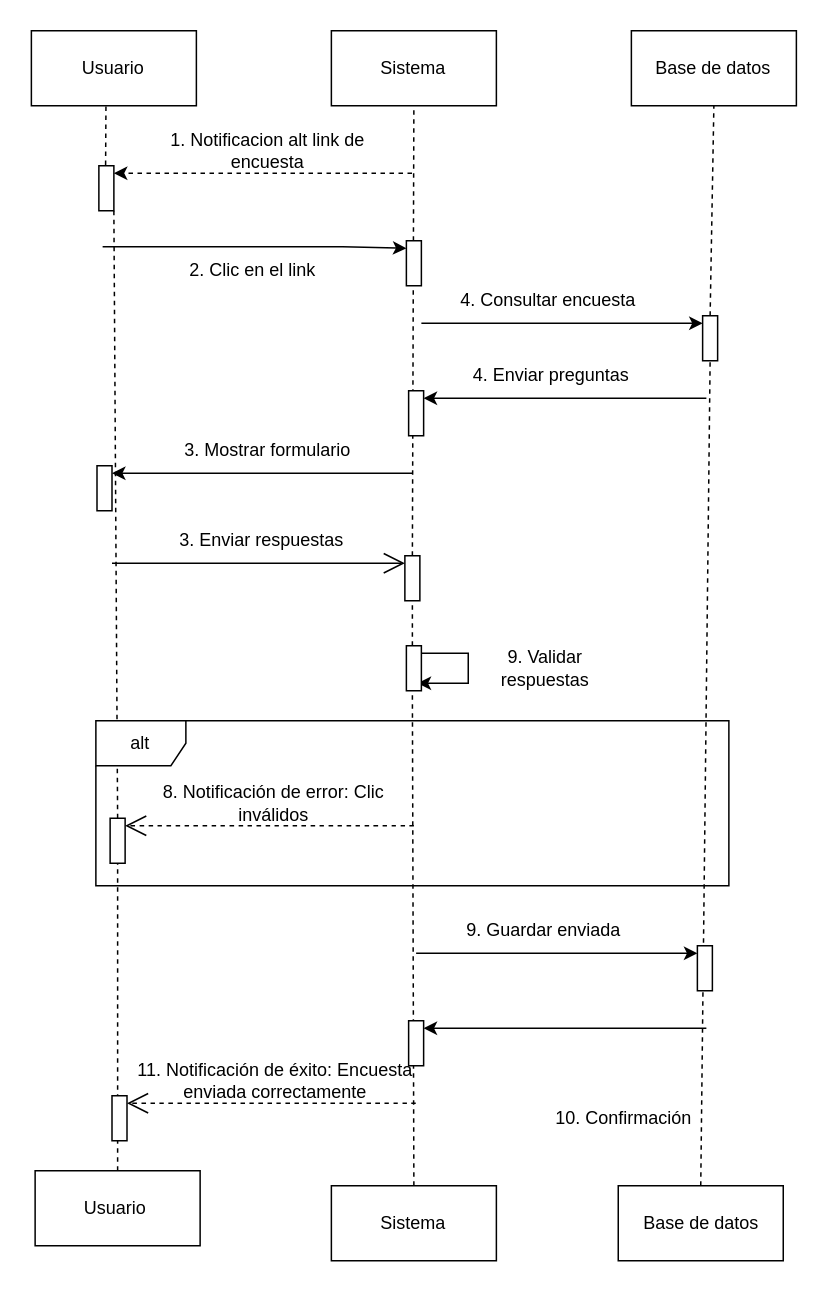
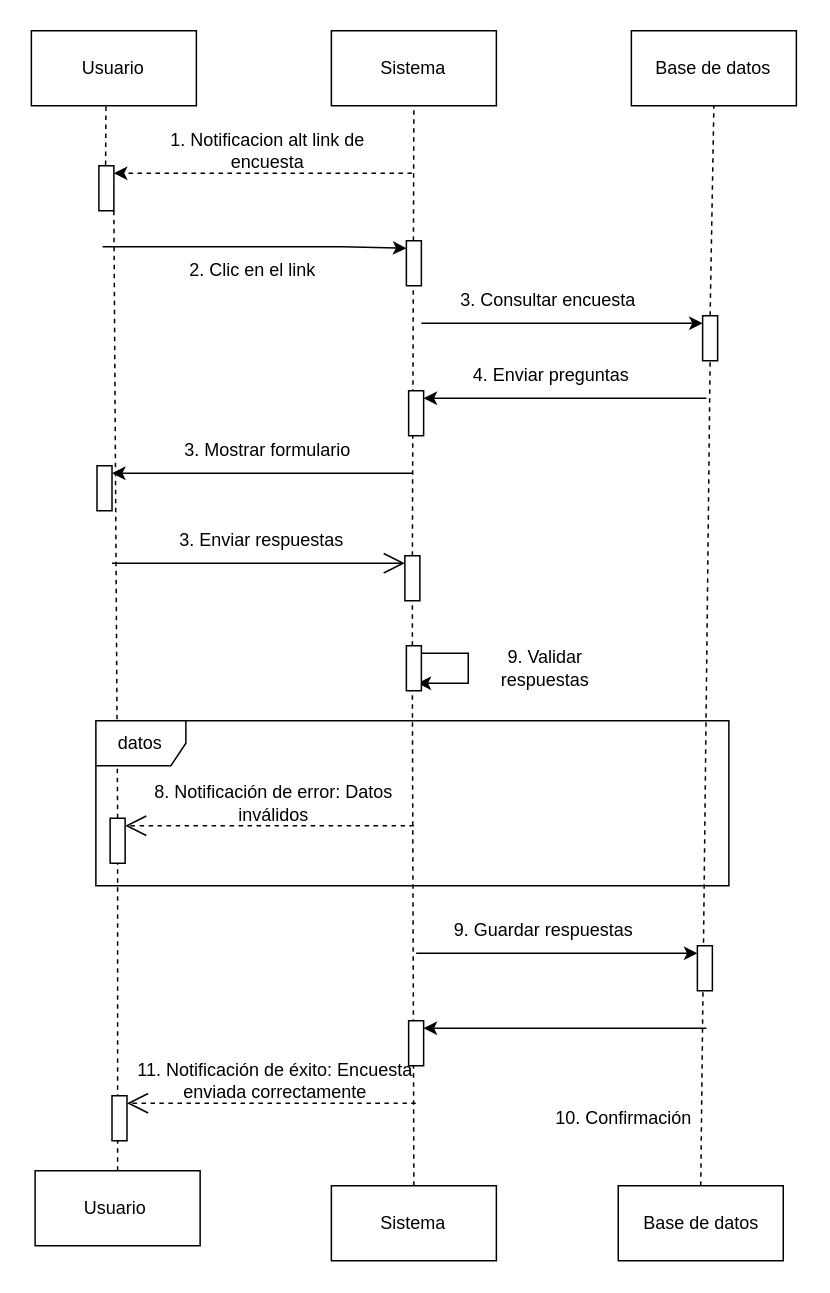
(548, 301) -> (548, 301)
(140, 743) -> (140, 743)
(274, 803) -> (274, 803)
(544, 931) -> (544, 931)
